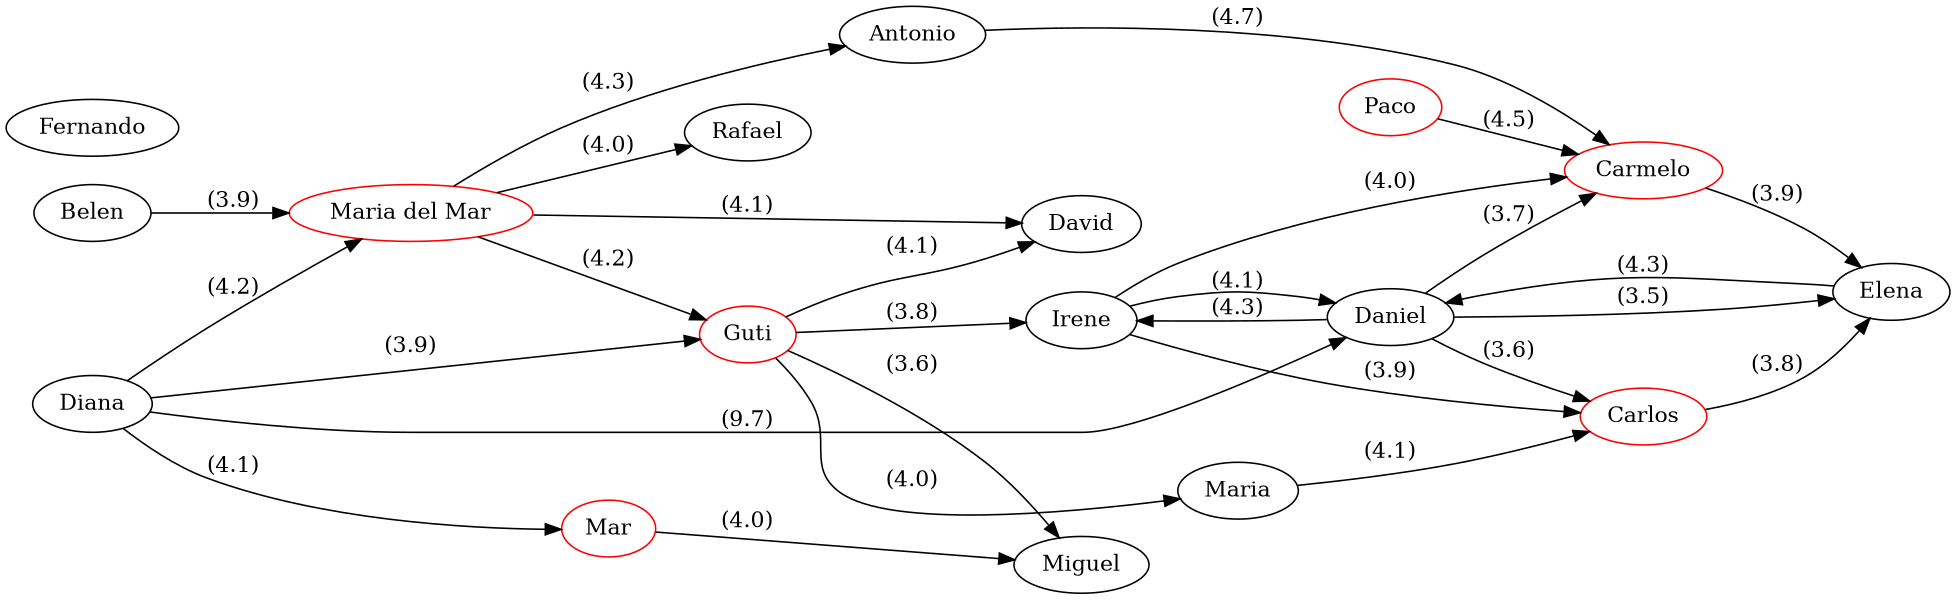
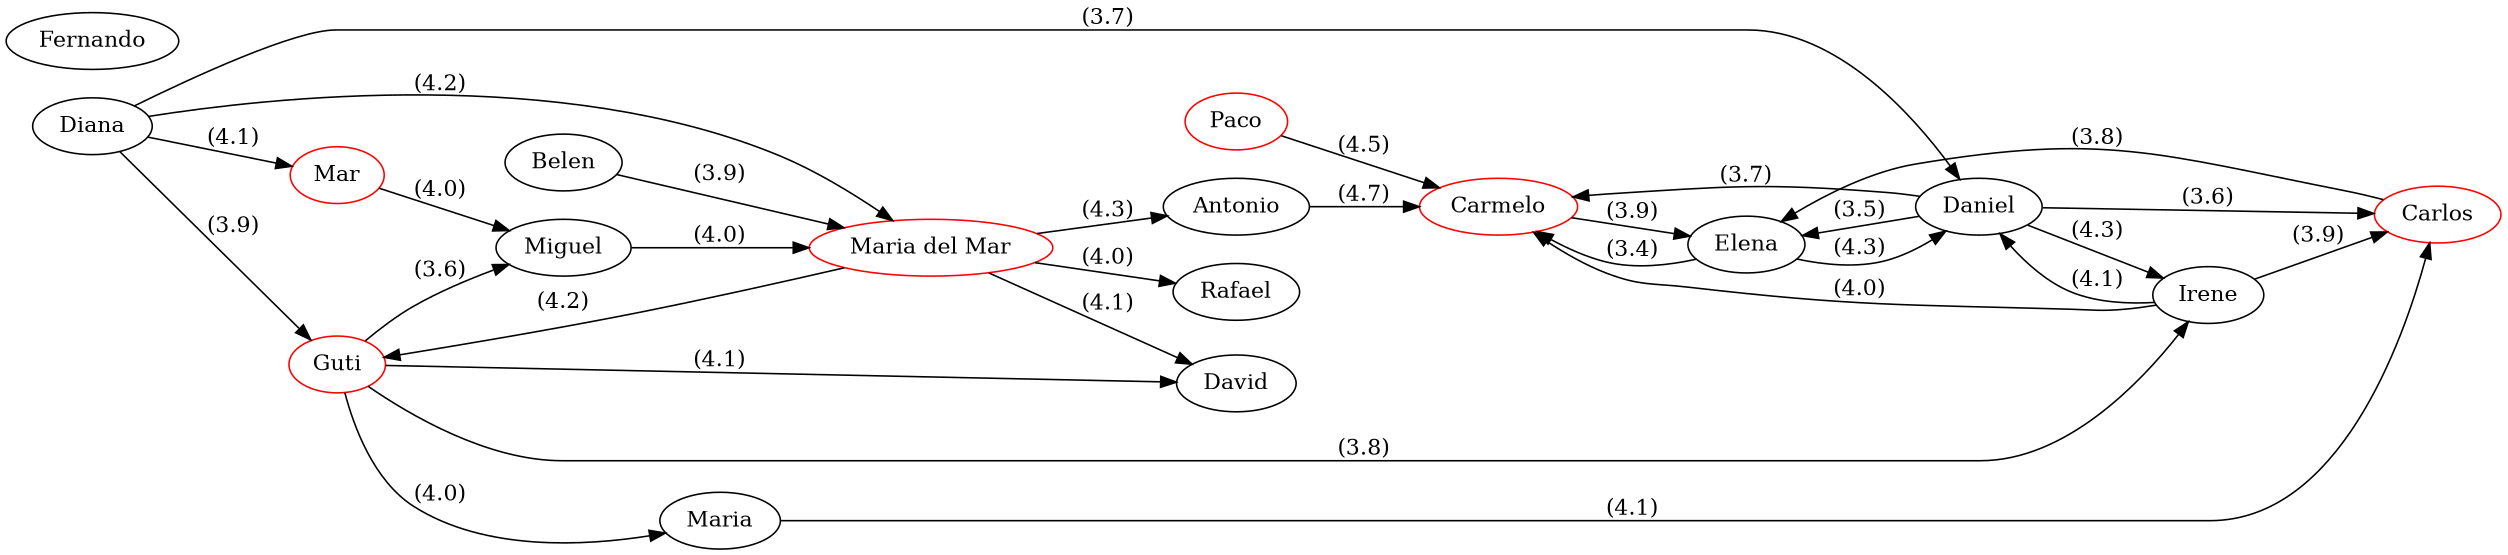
none -> (712, 248)
none -> (1622, 265)
(748, 420) -> (1108, 18)
